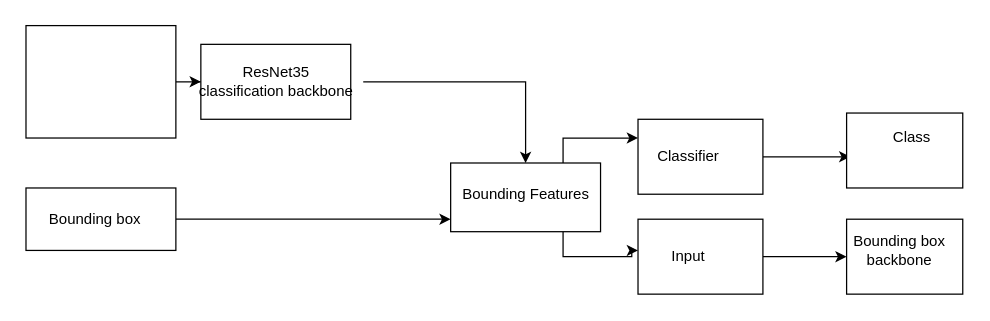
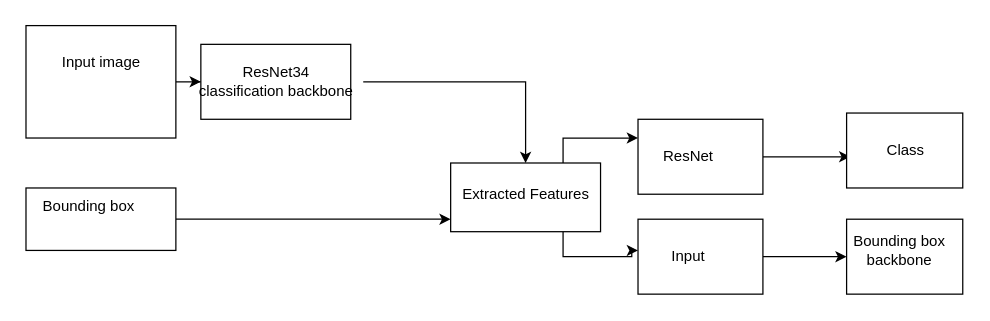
none -> (101, 63)
(276, 82) -> (276, 82)
(911, 138) -> (905, 151)
(689, 157) -> (689, 157)
(526, 194) -> (526, 194)
(94, 219) -> (88, 207)
